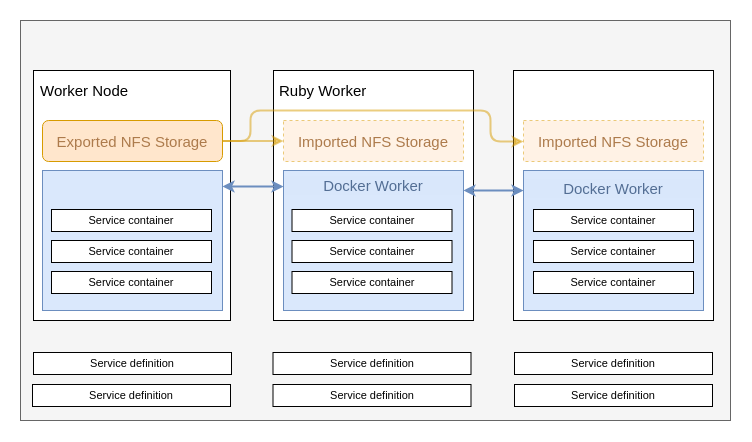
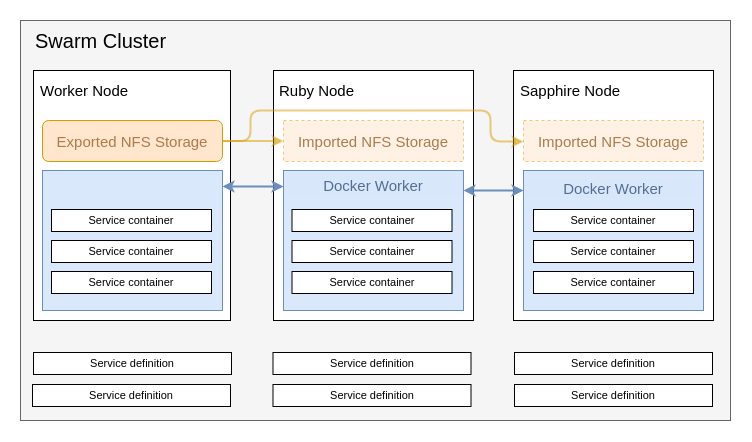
none -> (212, 41)
(324, 91) -> (315, 91)
none -> (614, 91)
